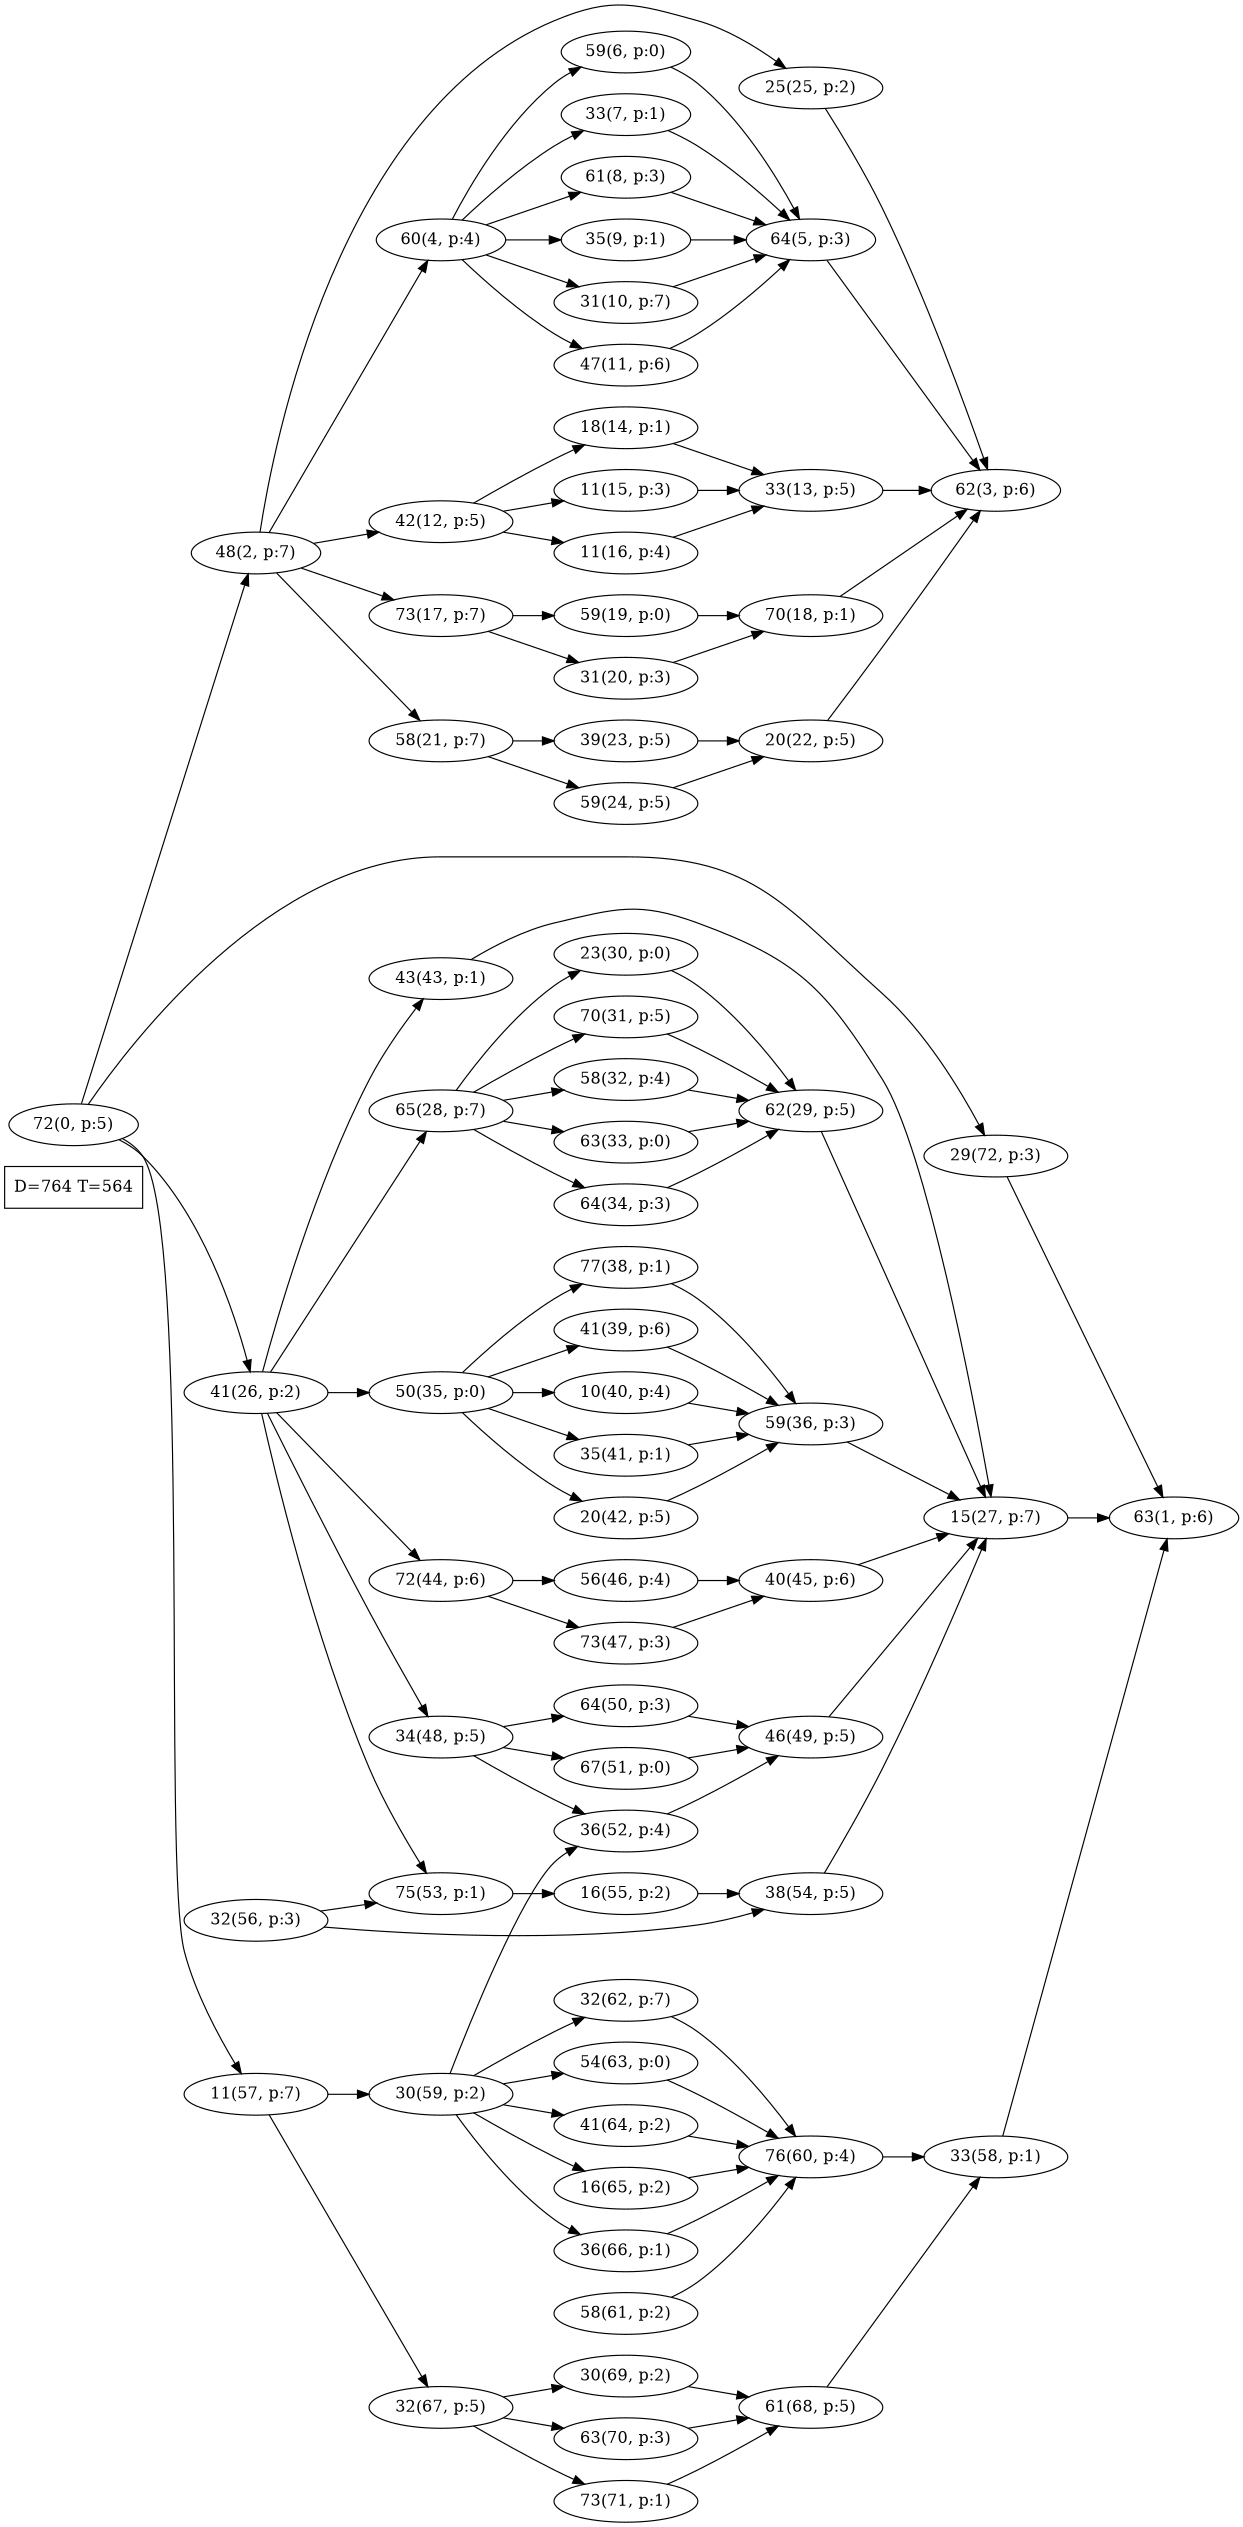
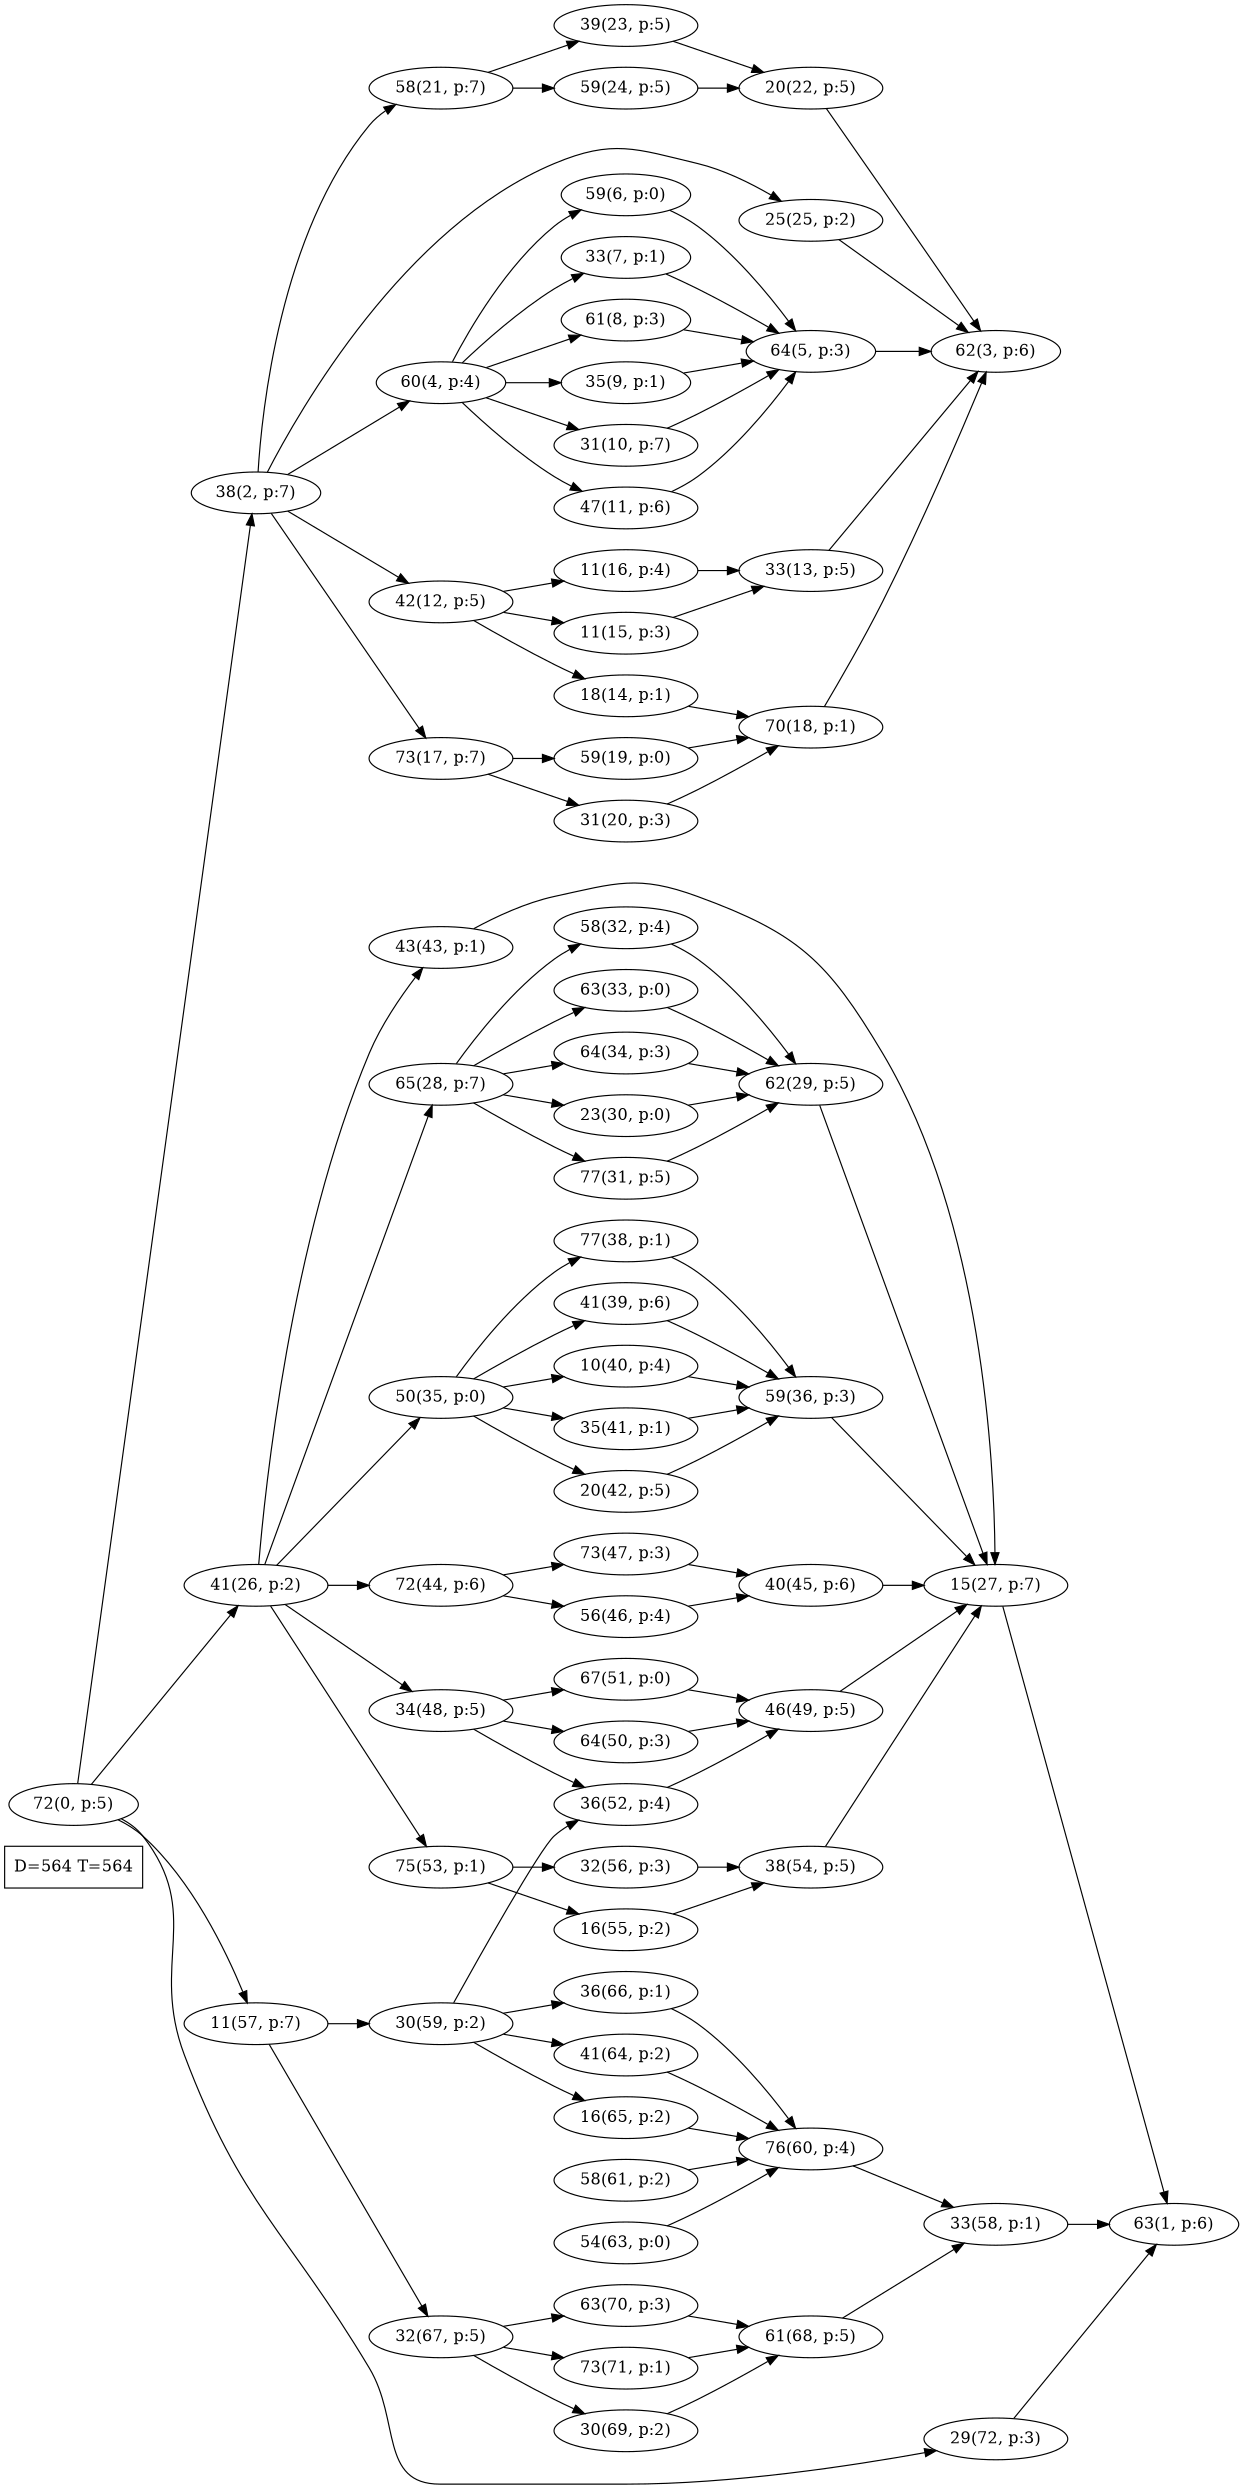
(713, 457) -> (713, 711)
(256, 553) -> (256, 493)
(626, 1017) -> (626, 1178)
(74, 1187) -> (74, 1867)
(343, 1908) -> (524, 1867)
(626, 2000) -> none
(528, 2080) -> none
